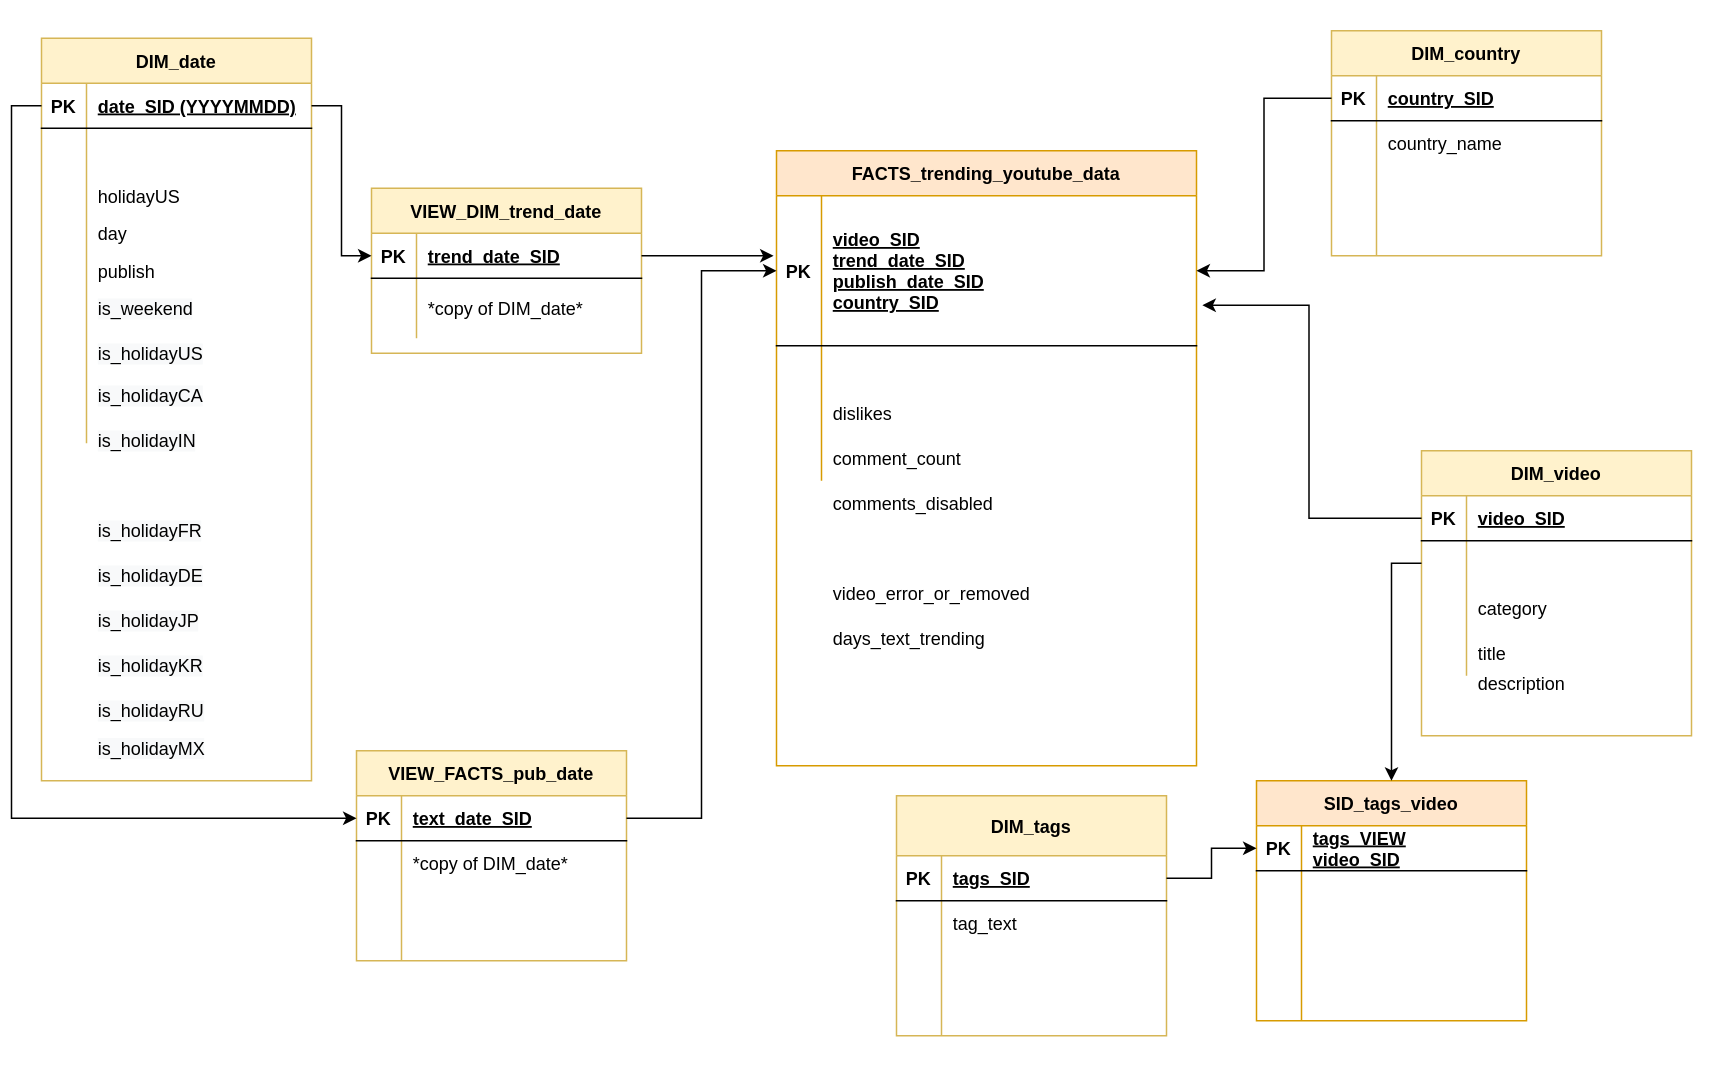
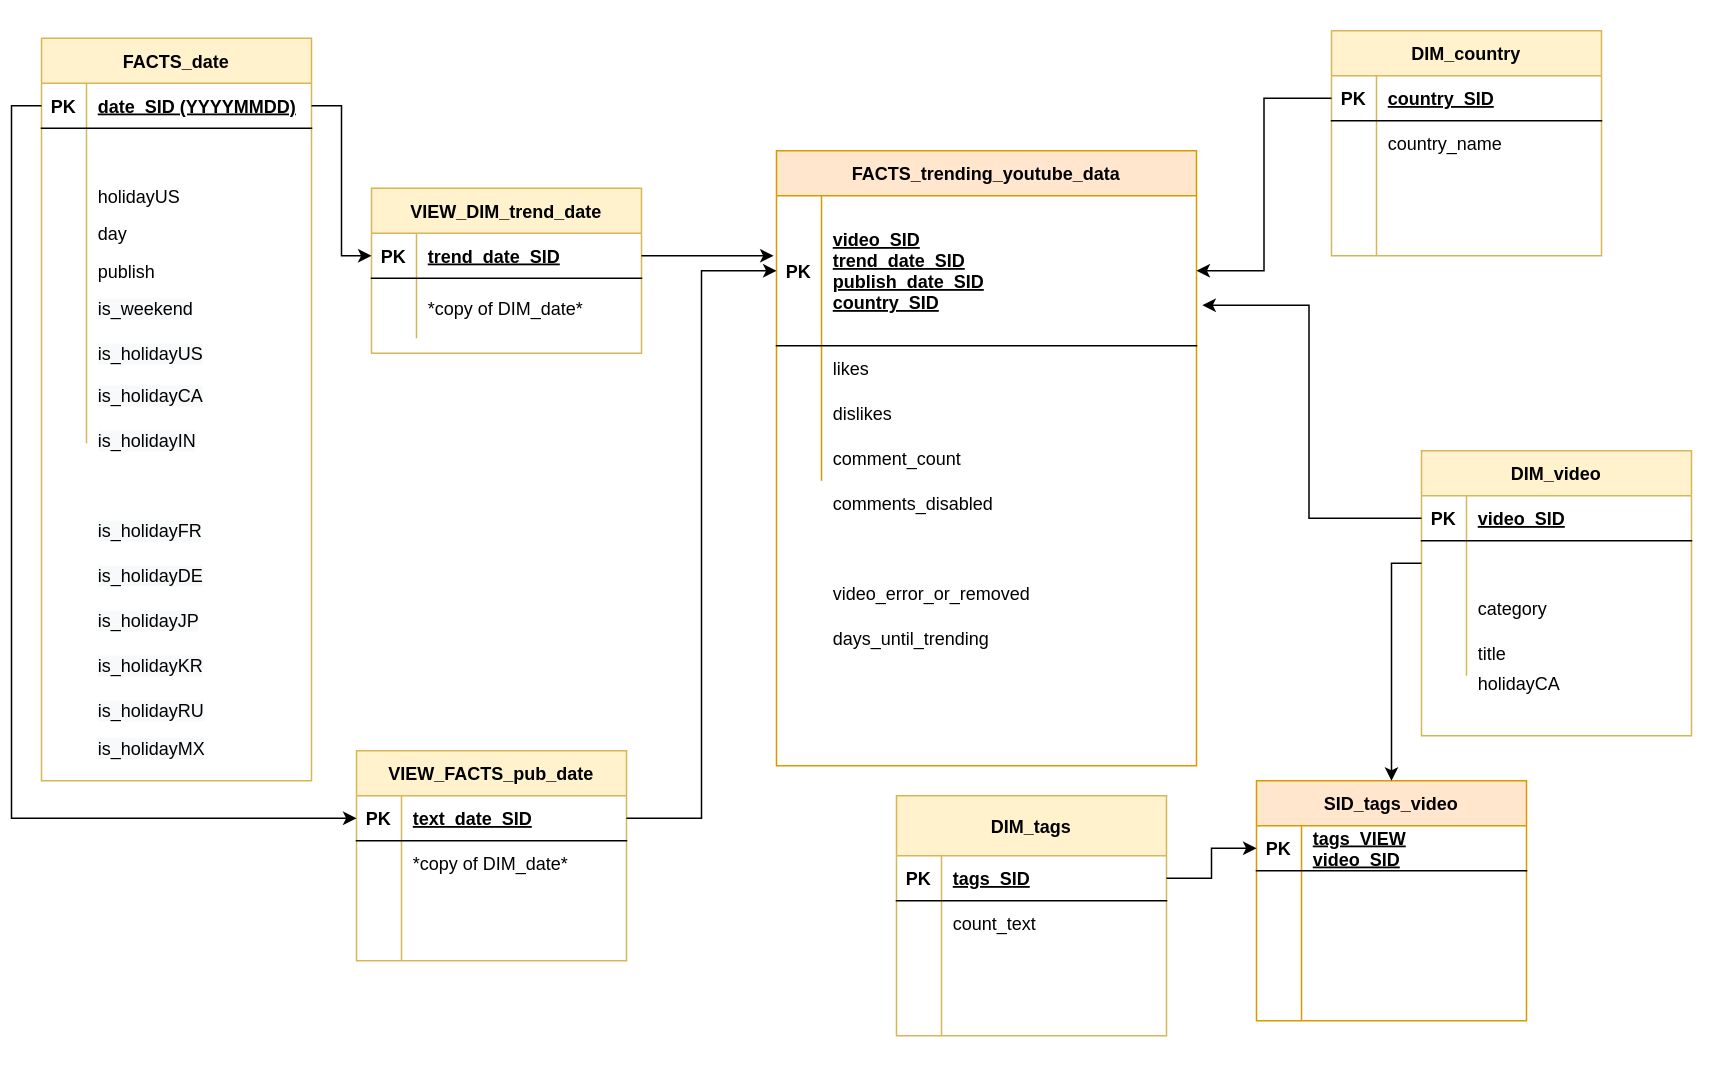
(176, 62) -> (176, 62)
none -> (1009, 368)
(921, 639) -> (921, 639)
(1528, 684) -> (1518, 684)
(993, 924) -> (1003, 924)
